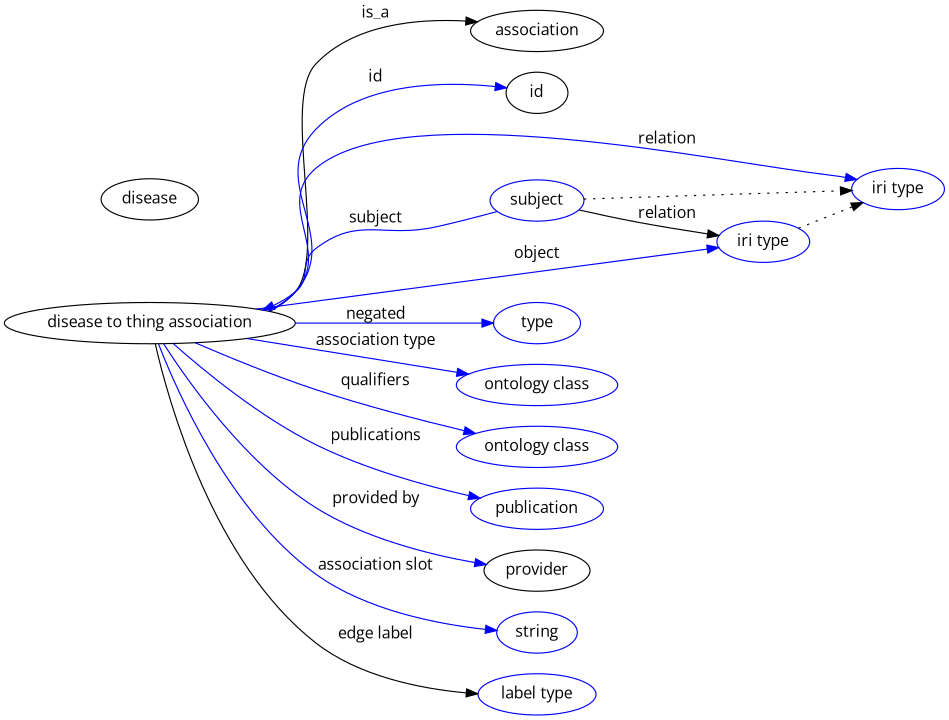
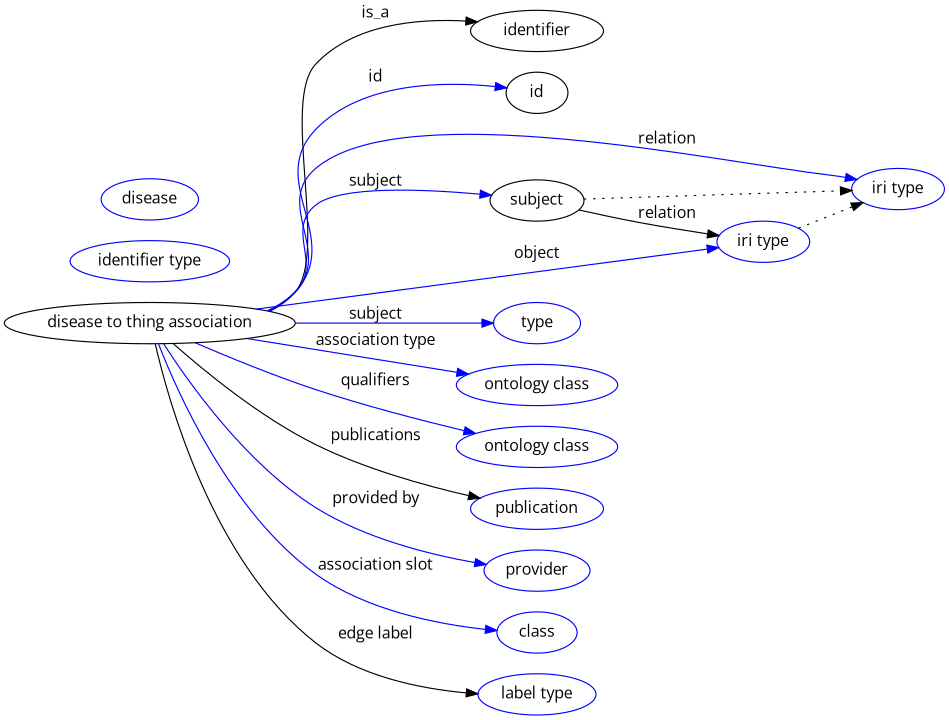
(537, 31) -> (537, 31)
(150, 199) -> (150, 199)
(537, 201) -> (537, 201)
(368, 230) -> (333, 197)
none -> (150, 261)
(376, 315) -> (376, 315)
(310, 441) -> (310, 441)
(537, 571) -> (537, 571)
(537, 632) -> (537, 632)
